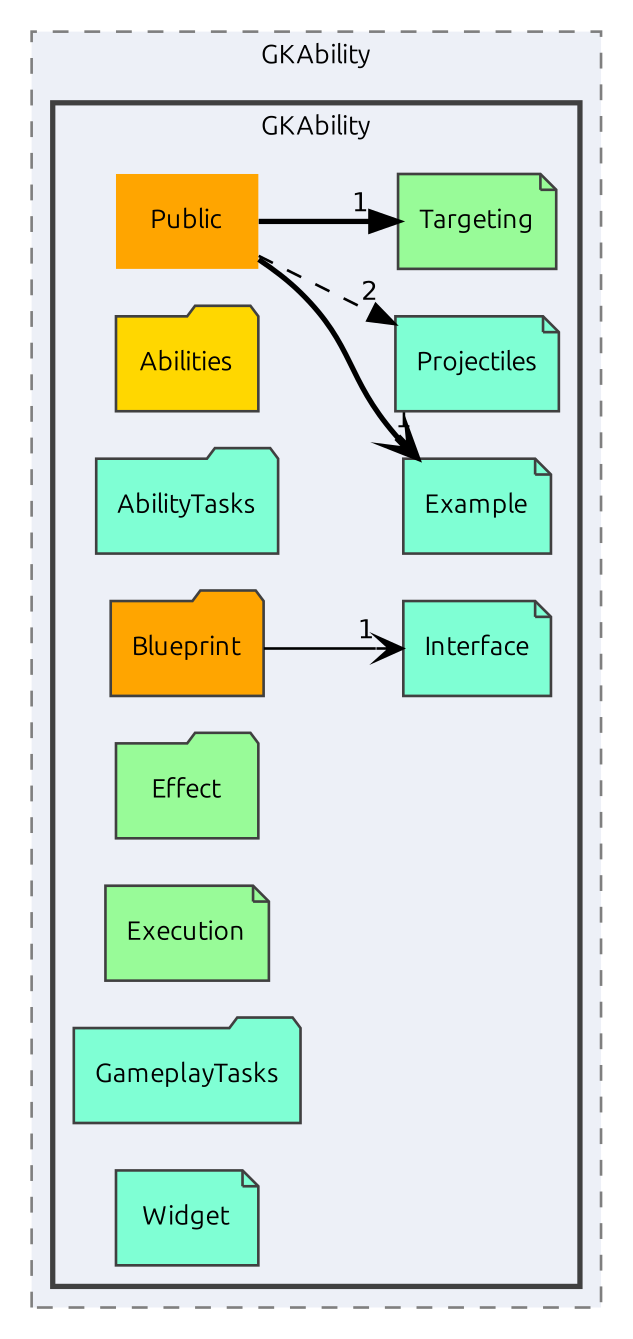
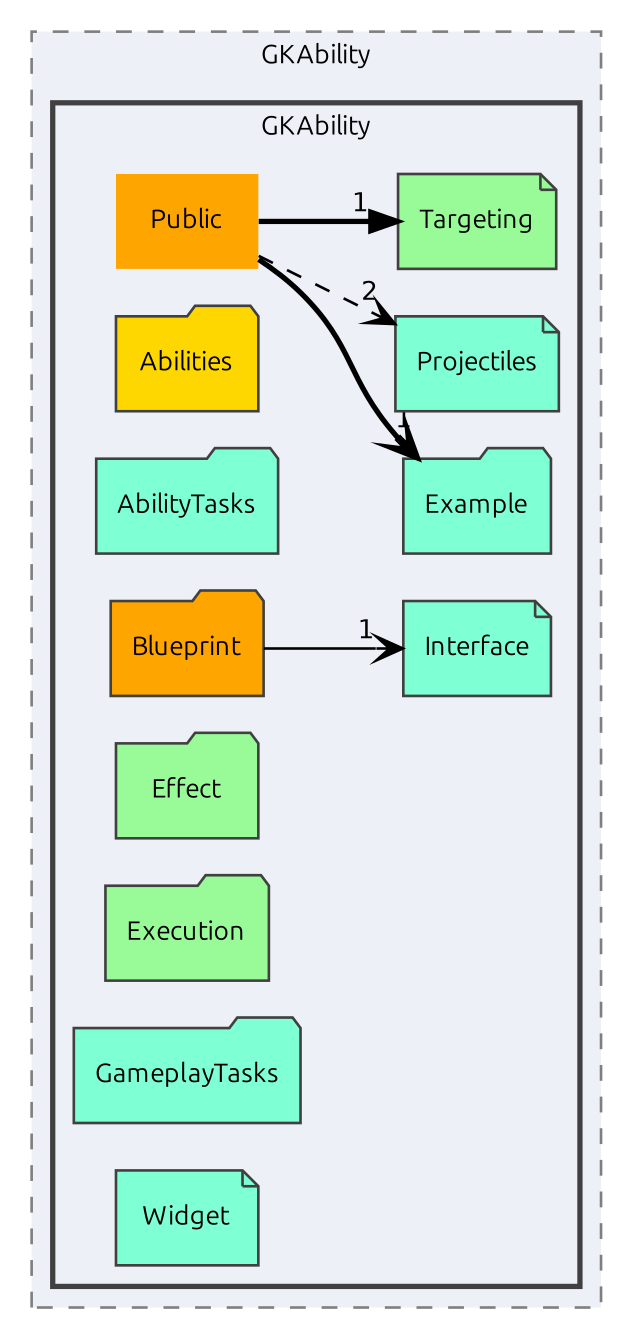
(315, 284) -> (315, 284)
(477, 506) -> (477, 506)
(187, 933) -> (187, 933)
